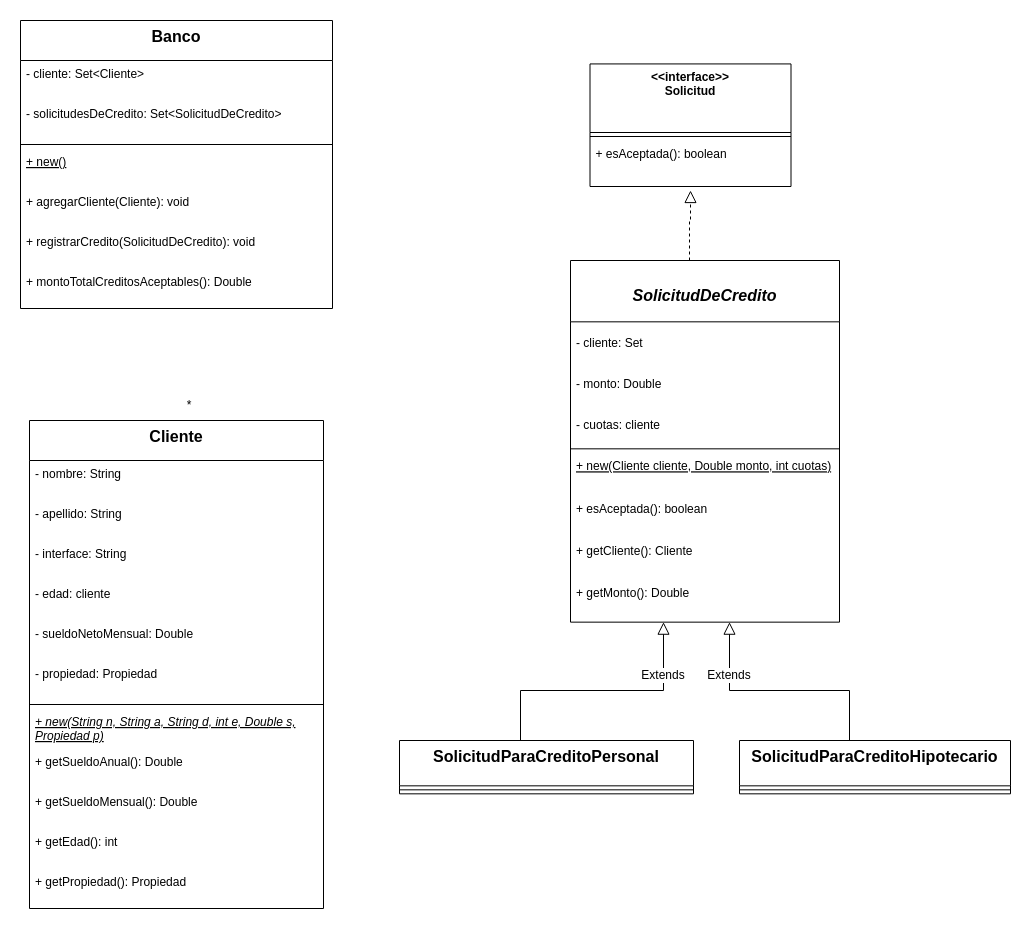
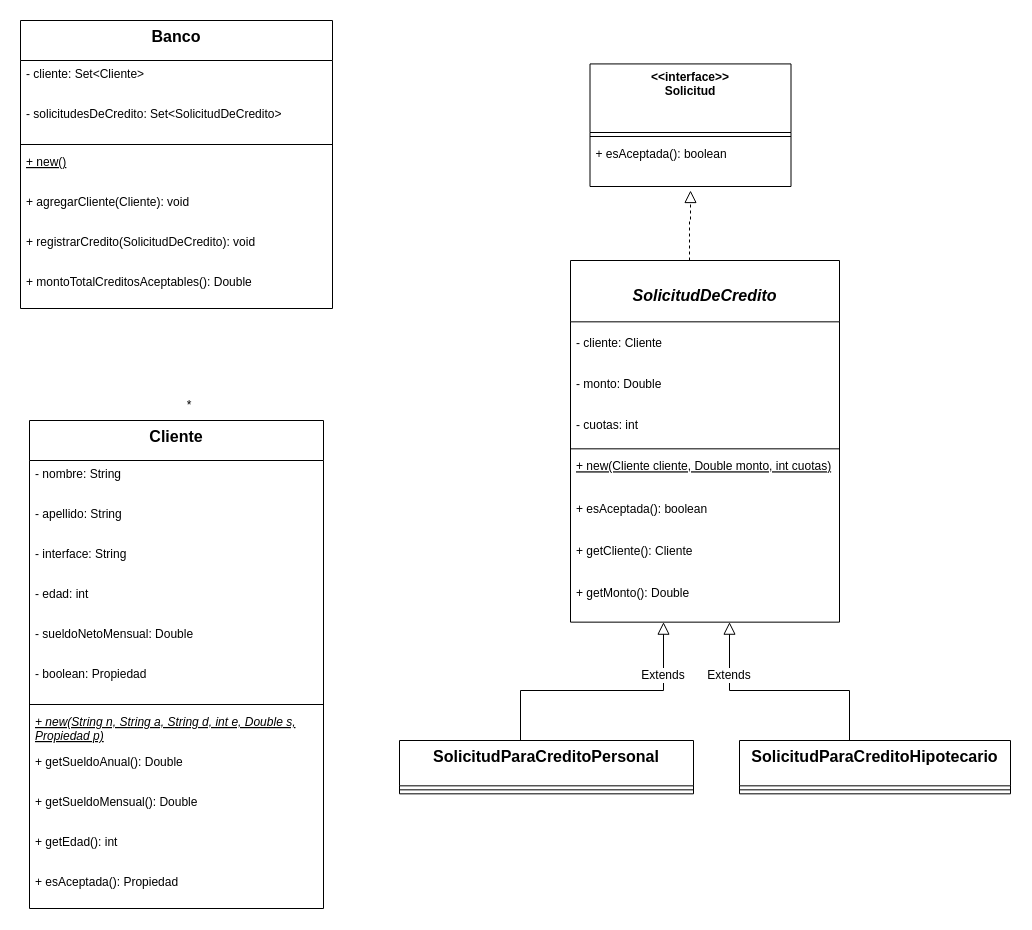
(615, 343) -> (626, 343)
(625, 425) -> (613, 425)
(78, 594) -> (66, 594)
(101, 674) -> (94, 674)
(118, 882) -> (113, 882)
